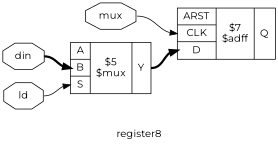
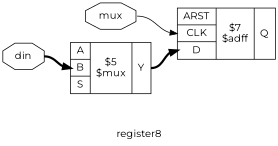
(24, 96) -> none
